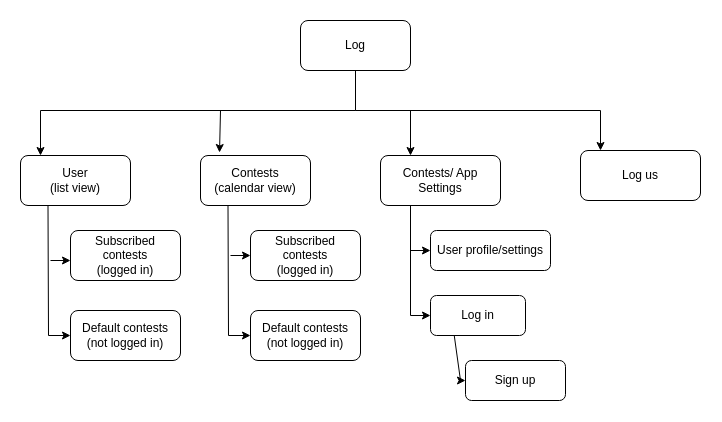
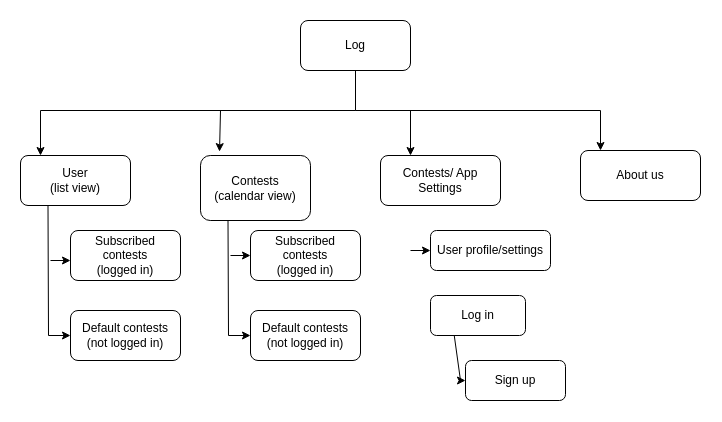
(641, 176) -> (641, 176)
(256, 181) -> (256, 188)
(411, 267) -> none
